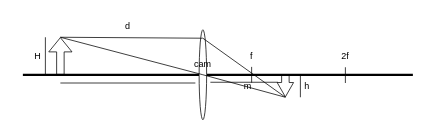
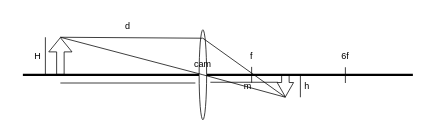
(345, 56) -> (345, 56)
